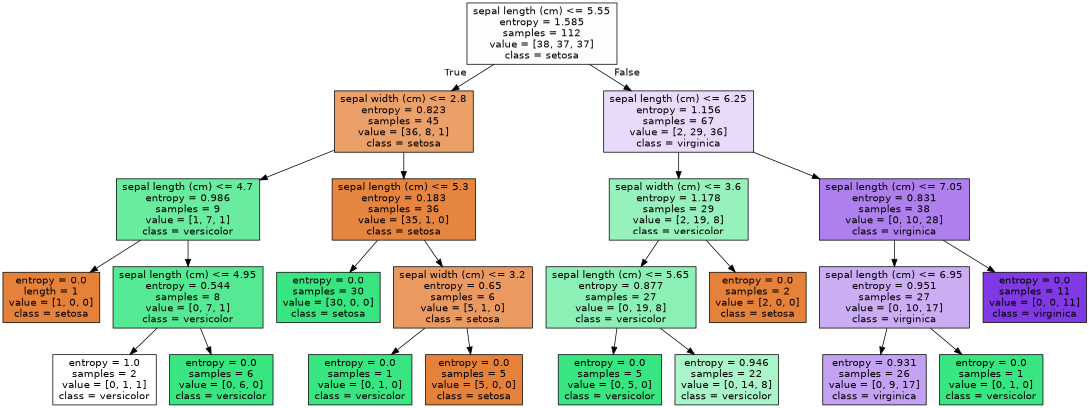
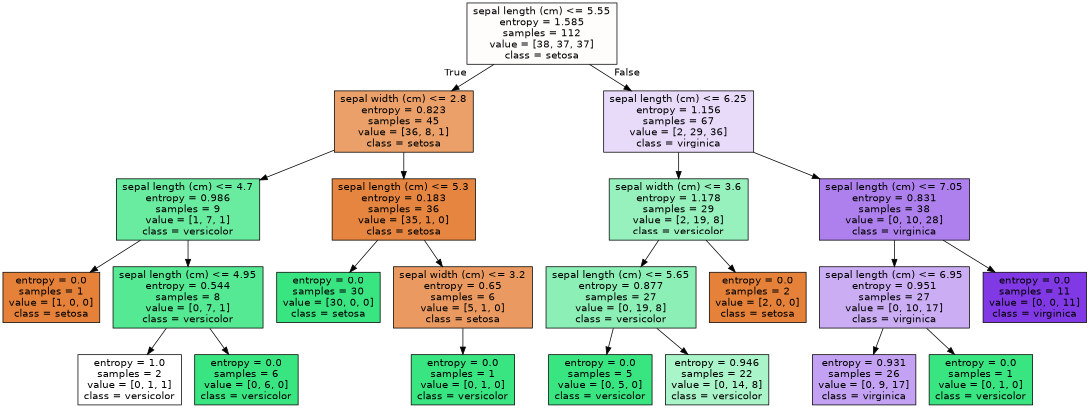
(51, 297) -> (51, 297)
(474, 380) -> none
